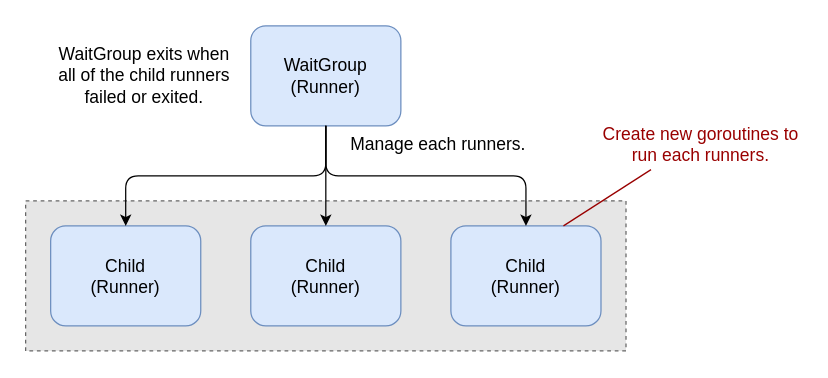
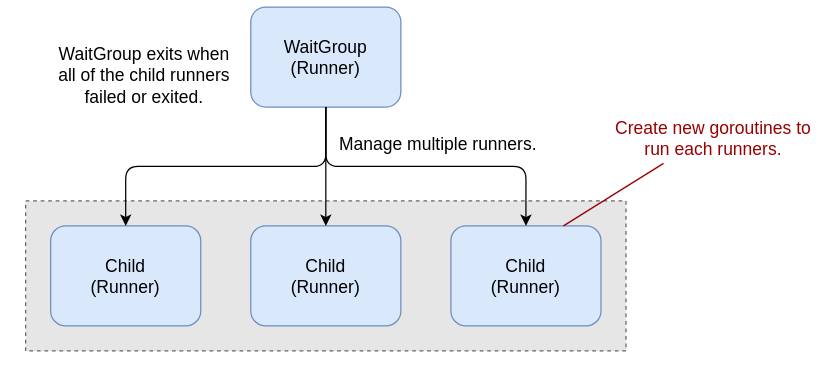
(326, 76) -> (326, 57)
(438, 144) -> (438, 144)
(701, 144) -> (713, 138)
